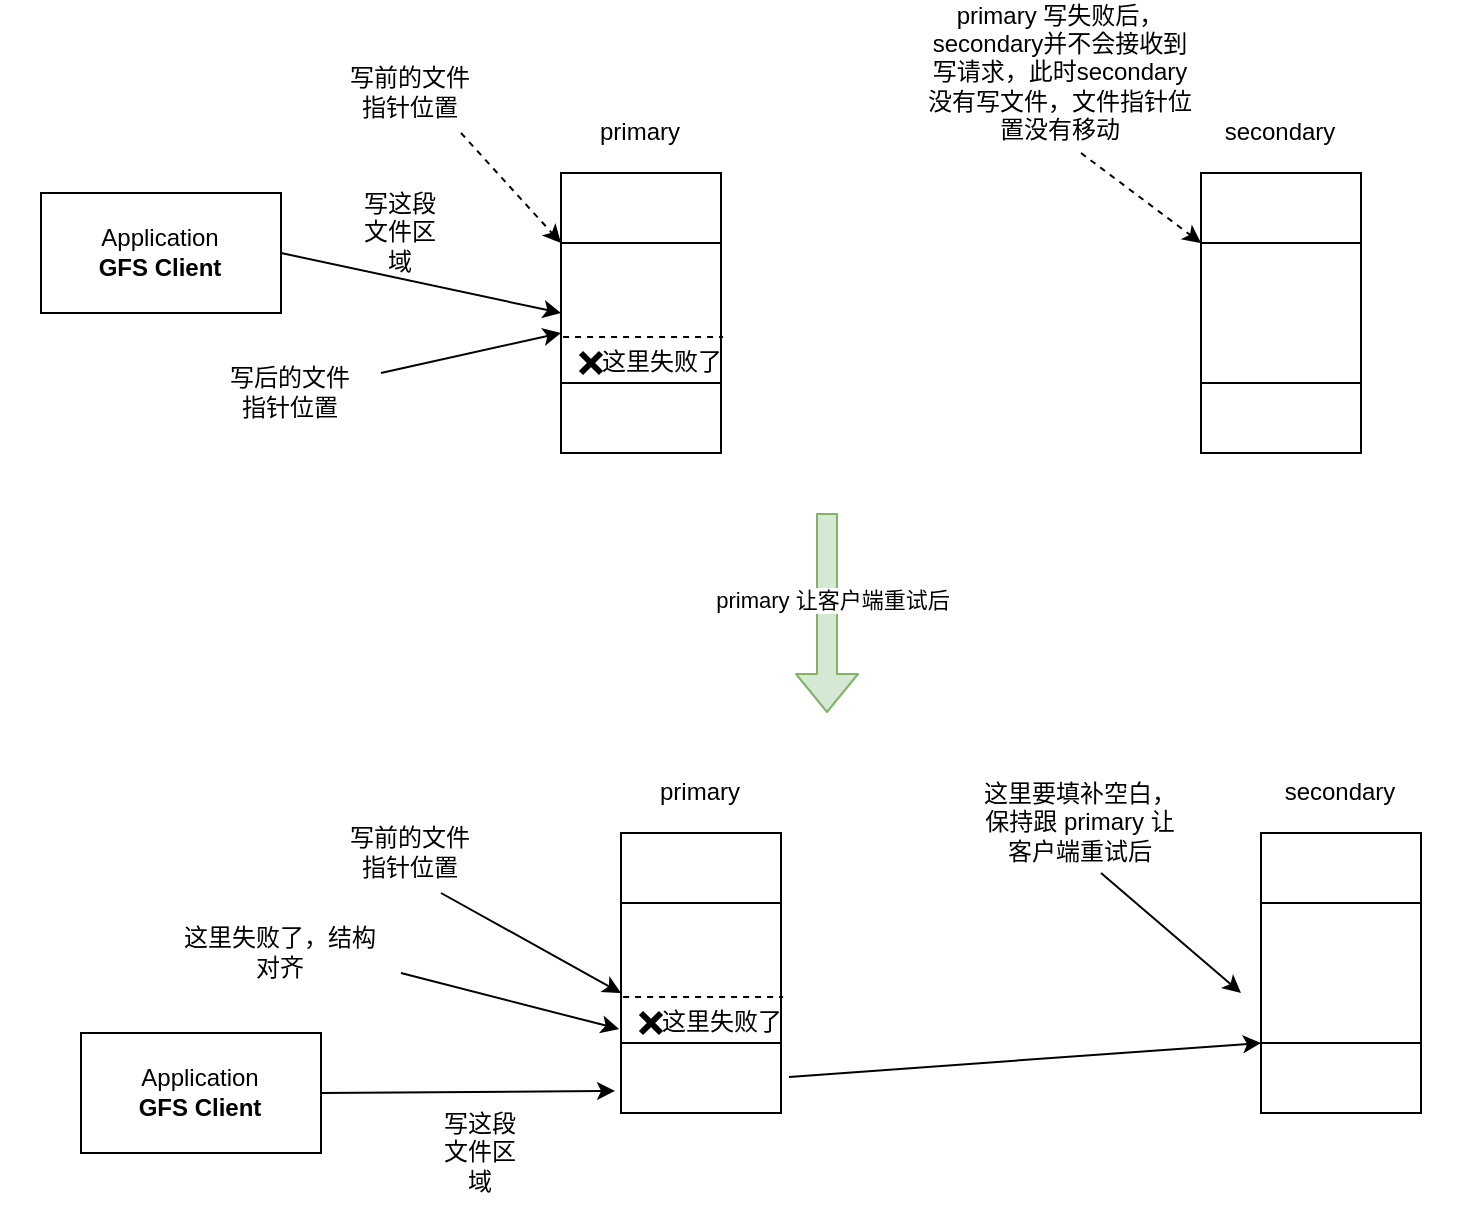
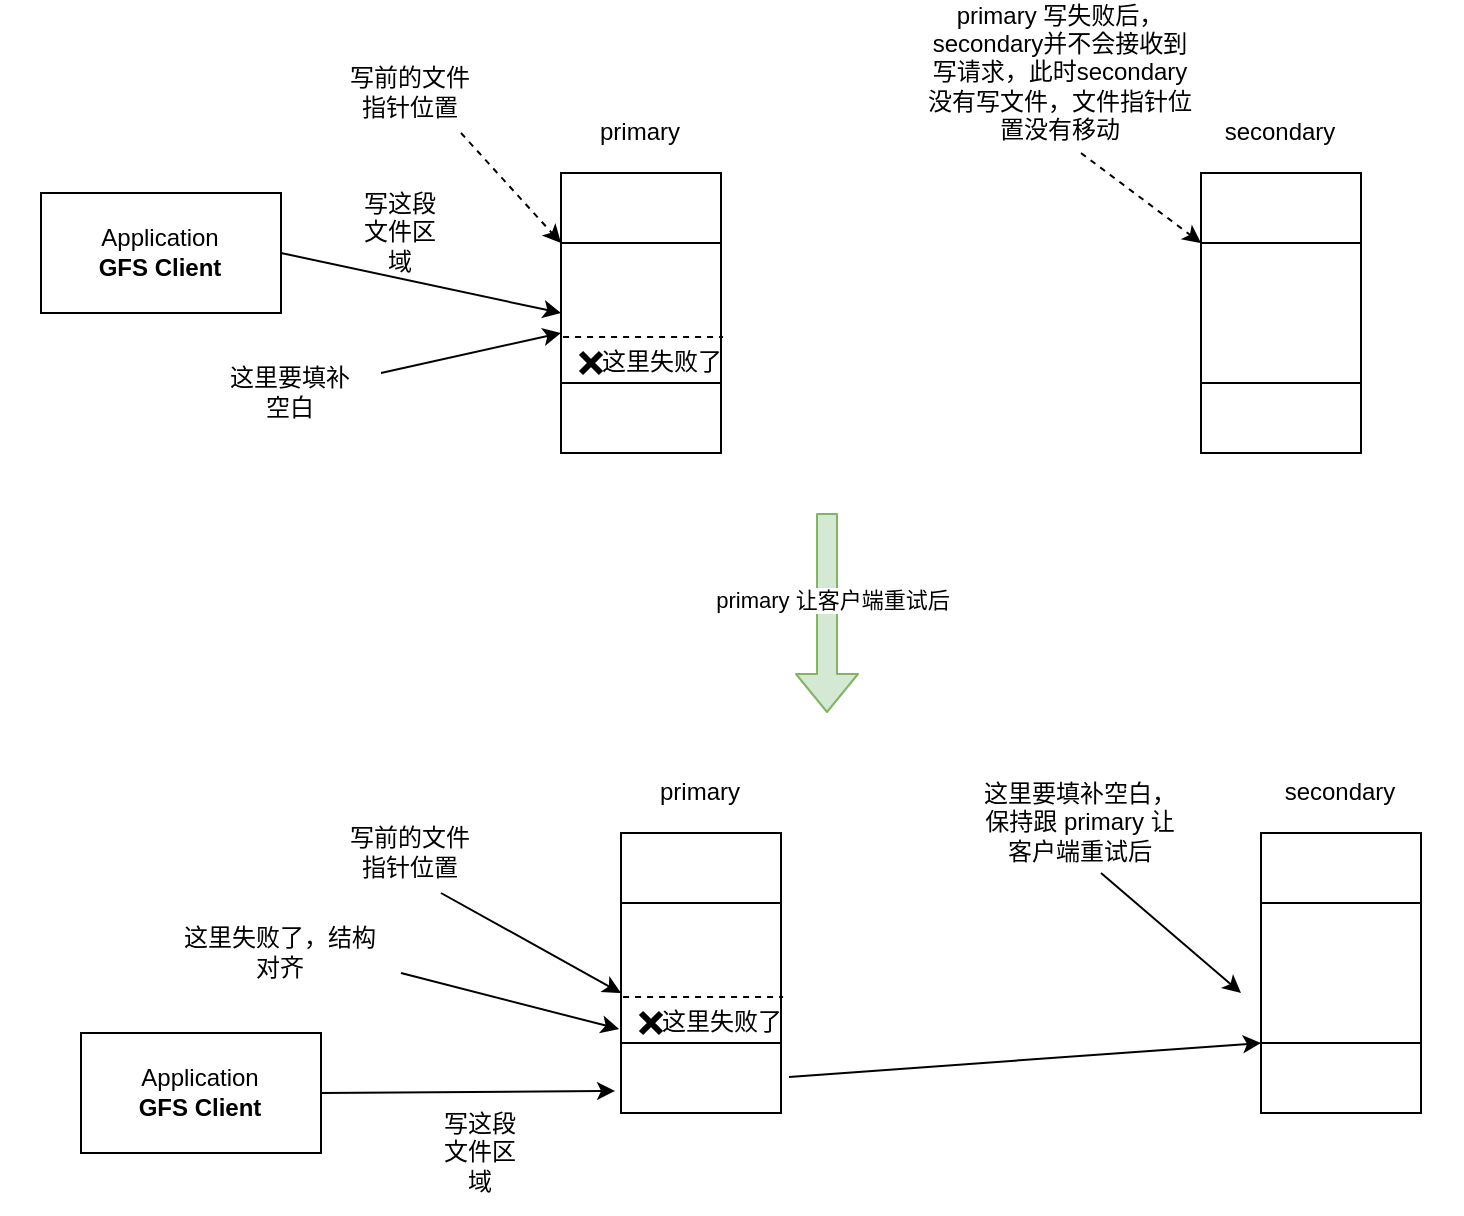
(291, 393) -> (291, 393)
